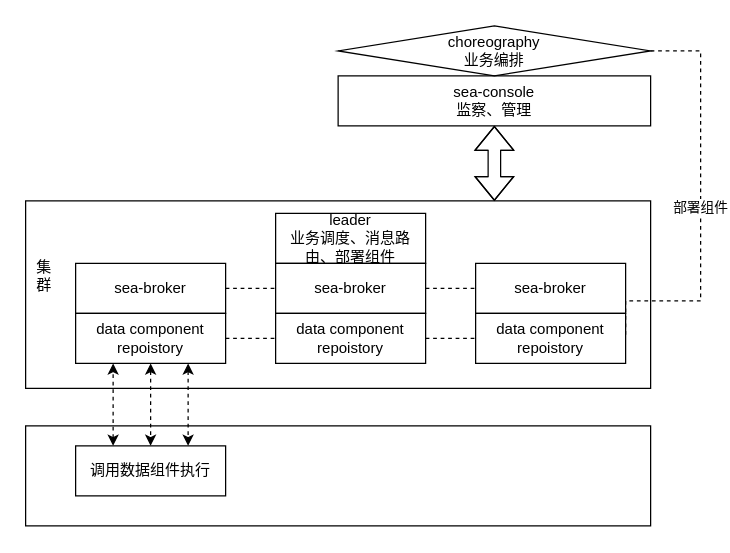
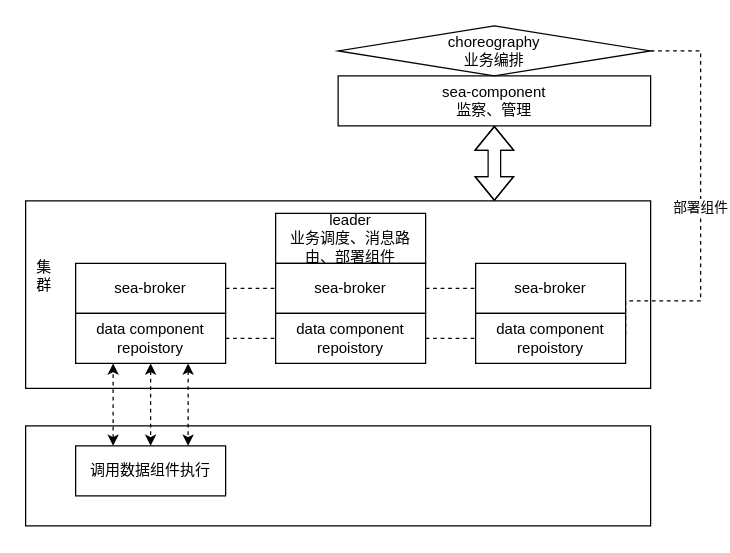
(494, 101) -> (494, 101)
